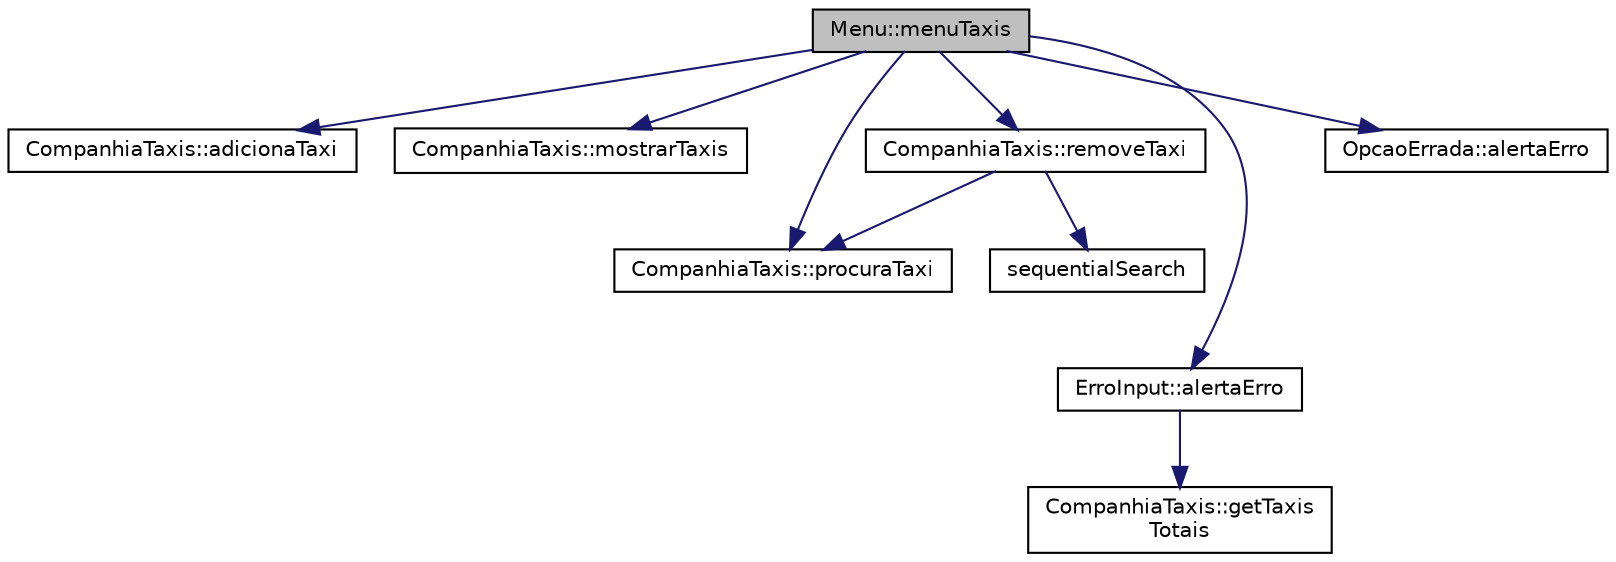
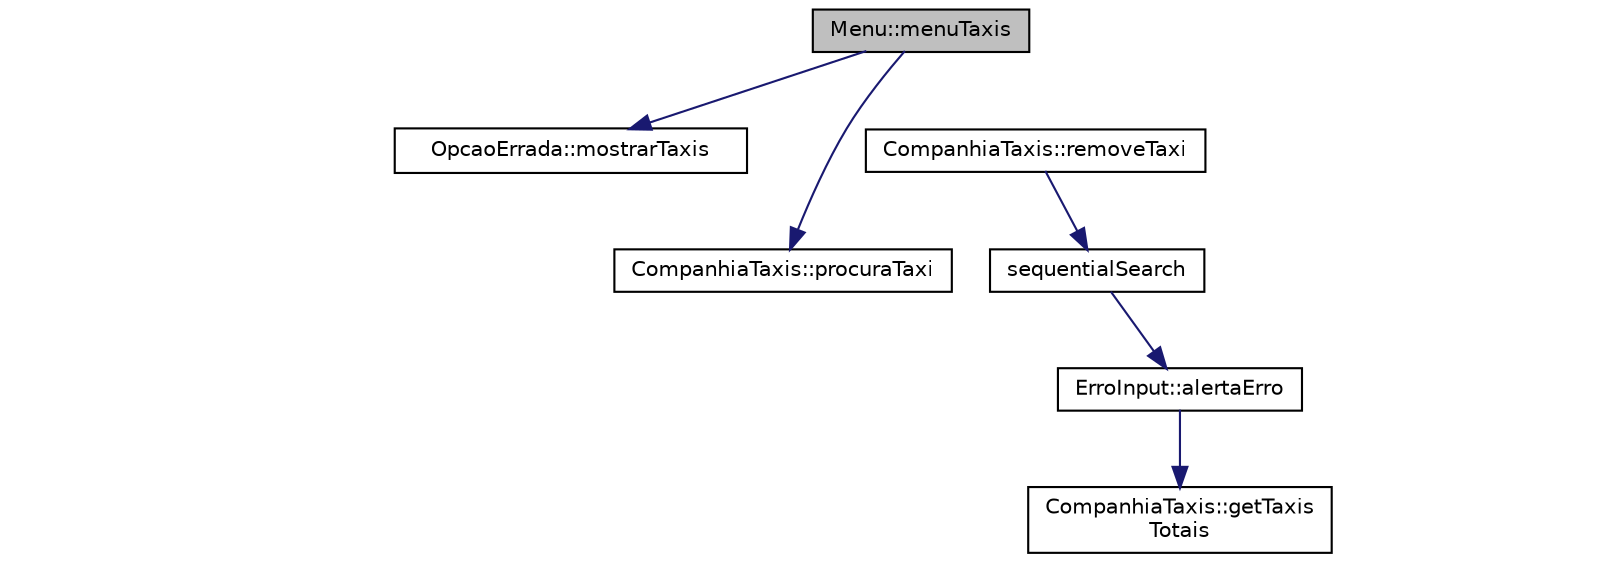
(971, 83) -> none
(1227, 134) -> (1132, 321)
(183, 151) -> none
(571, 151) -> (571, 151)
(1466, 151) -> none
(920, 206) -> none
